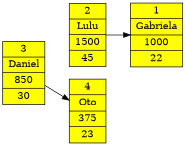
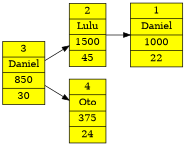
(157, 26) -> (157, 26)
none -> (54, 55)
(88, 134) -> (88, 134)
